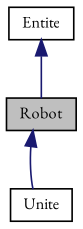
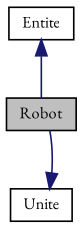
(31, 168) -> (52, 152)
